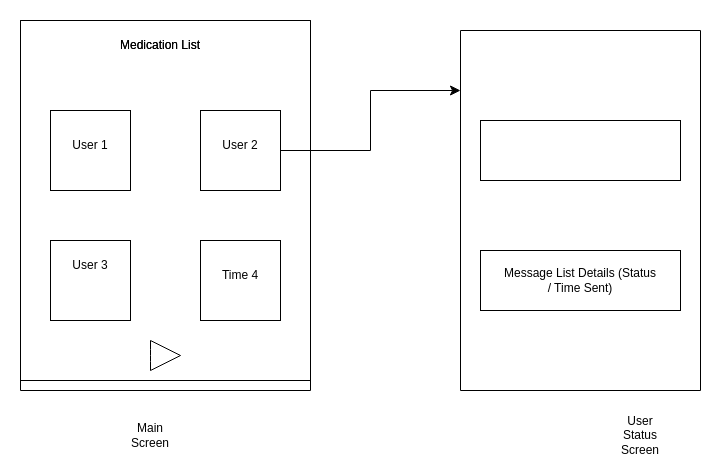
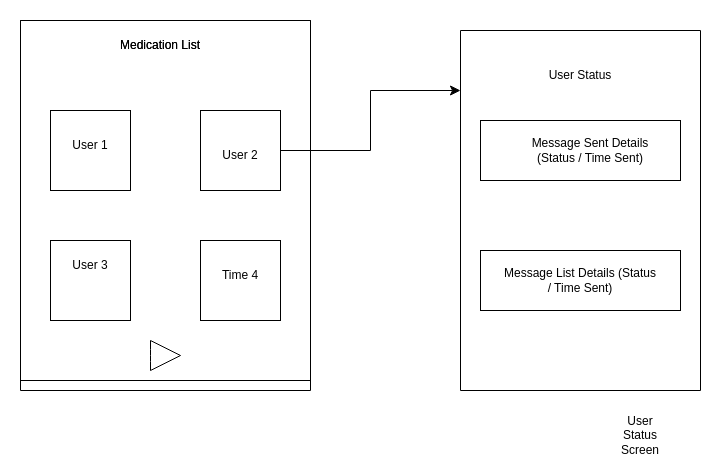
none -> (581, 76)
(241, 146) -> (241, 156)
none -> (591, 151)
(151, 436) -> none
